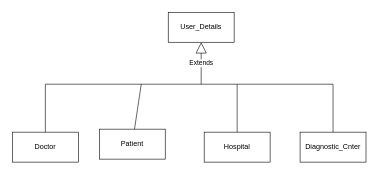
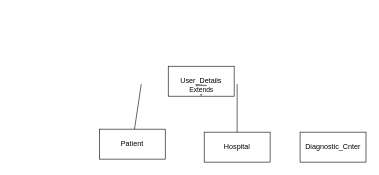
(201, 27) -> (201, 81)
(166, 84) -> none
(45, 147) -> none
